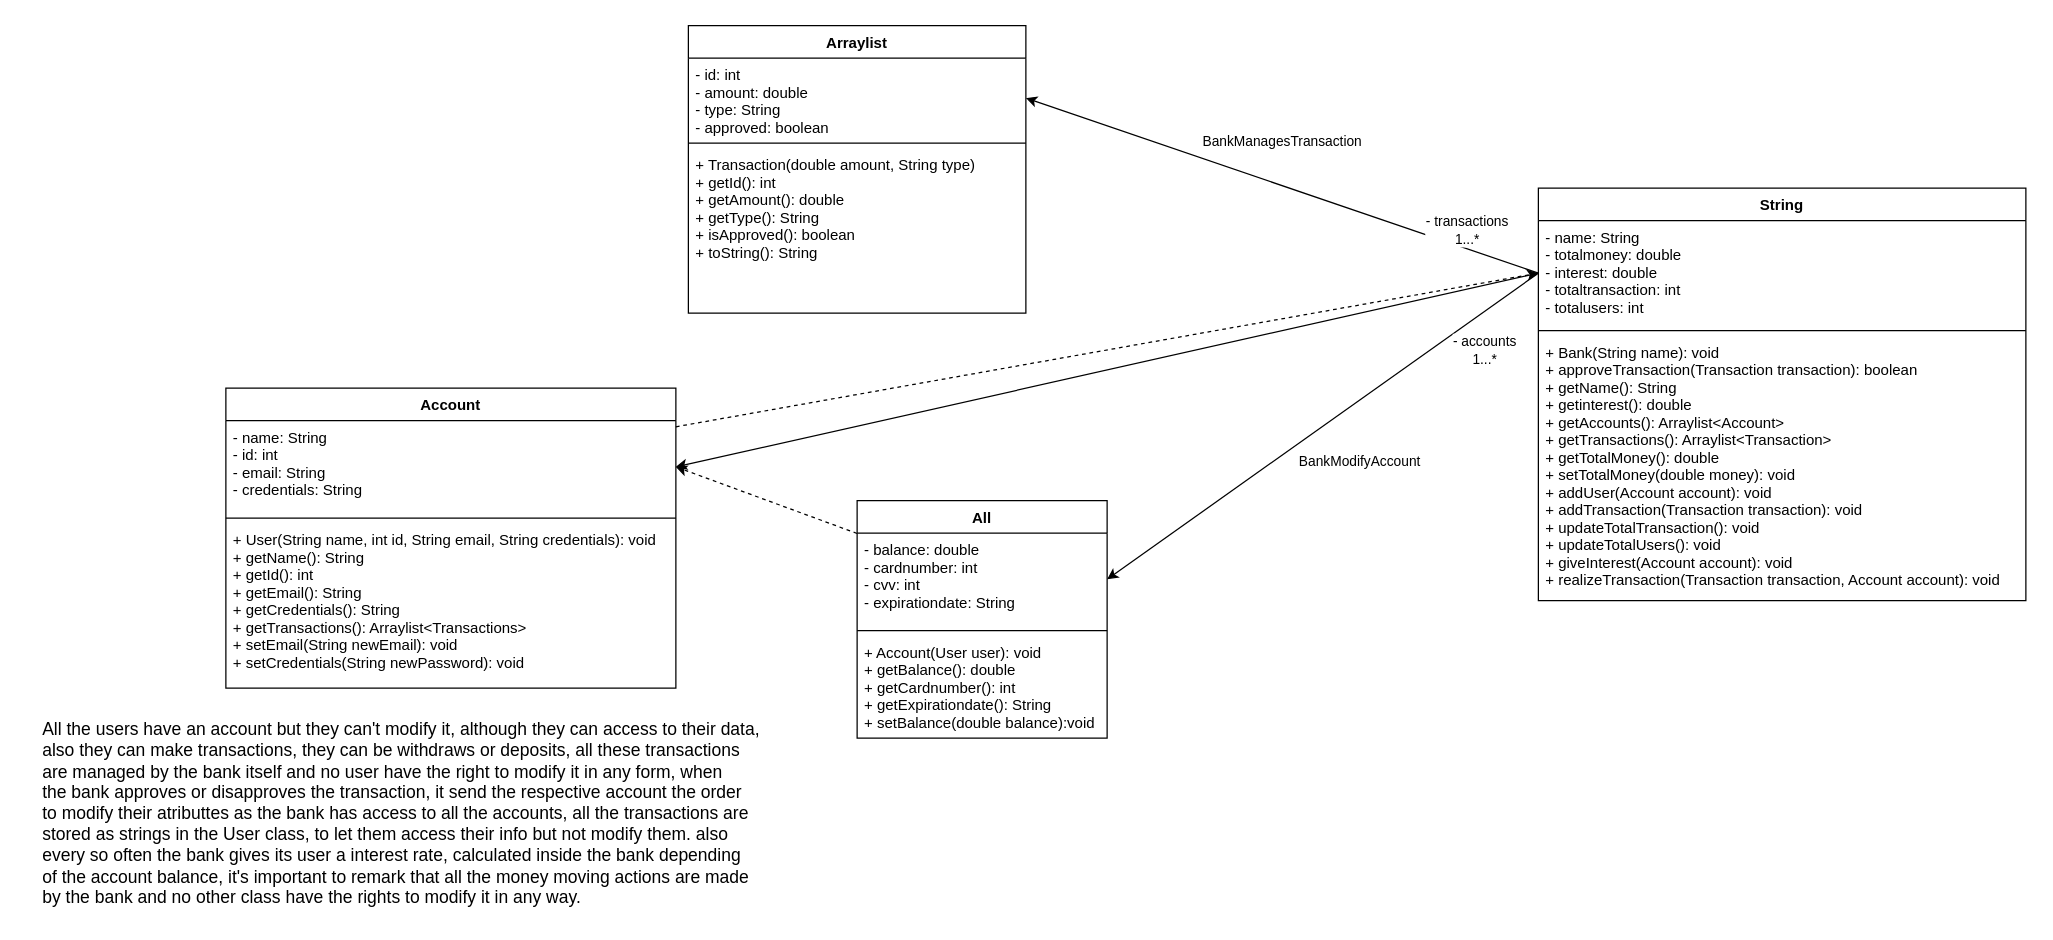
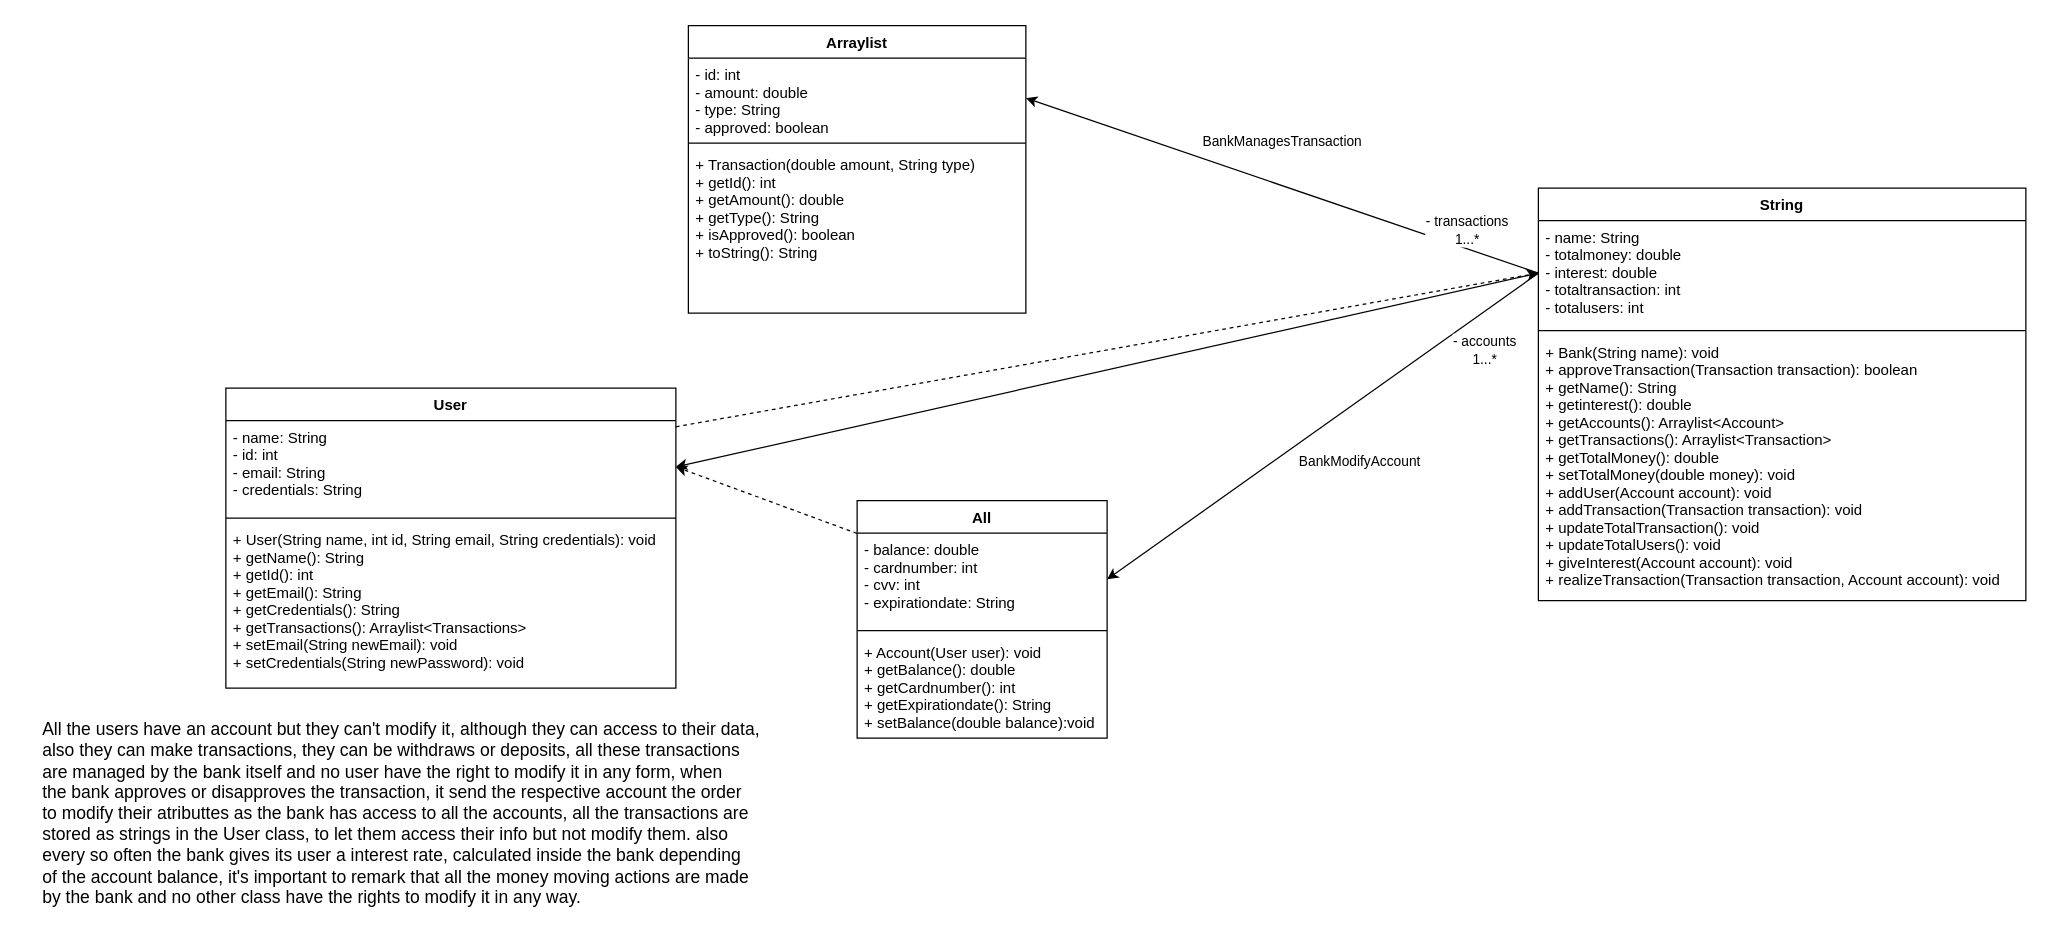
(450, 405) -> (450, 405)
